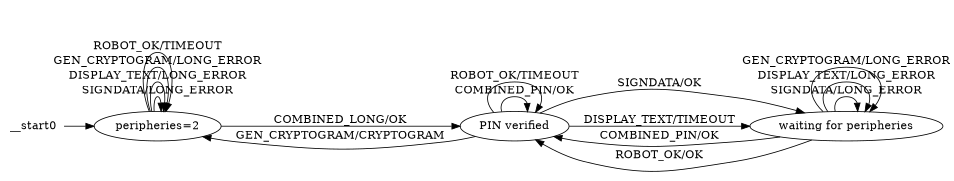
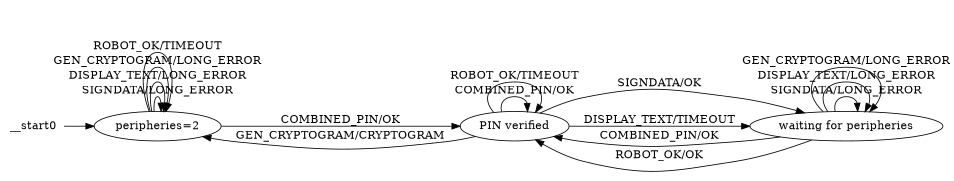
(341, 120) -> (341, 120)
